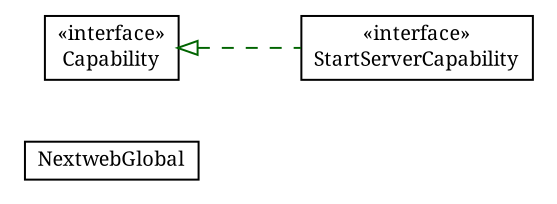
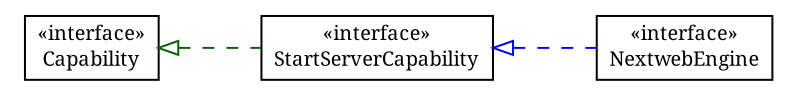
none -> (685, 48)
(111, 160) -> none
